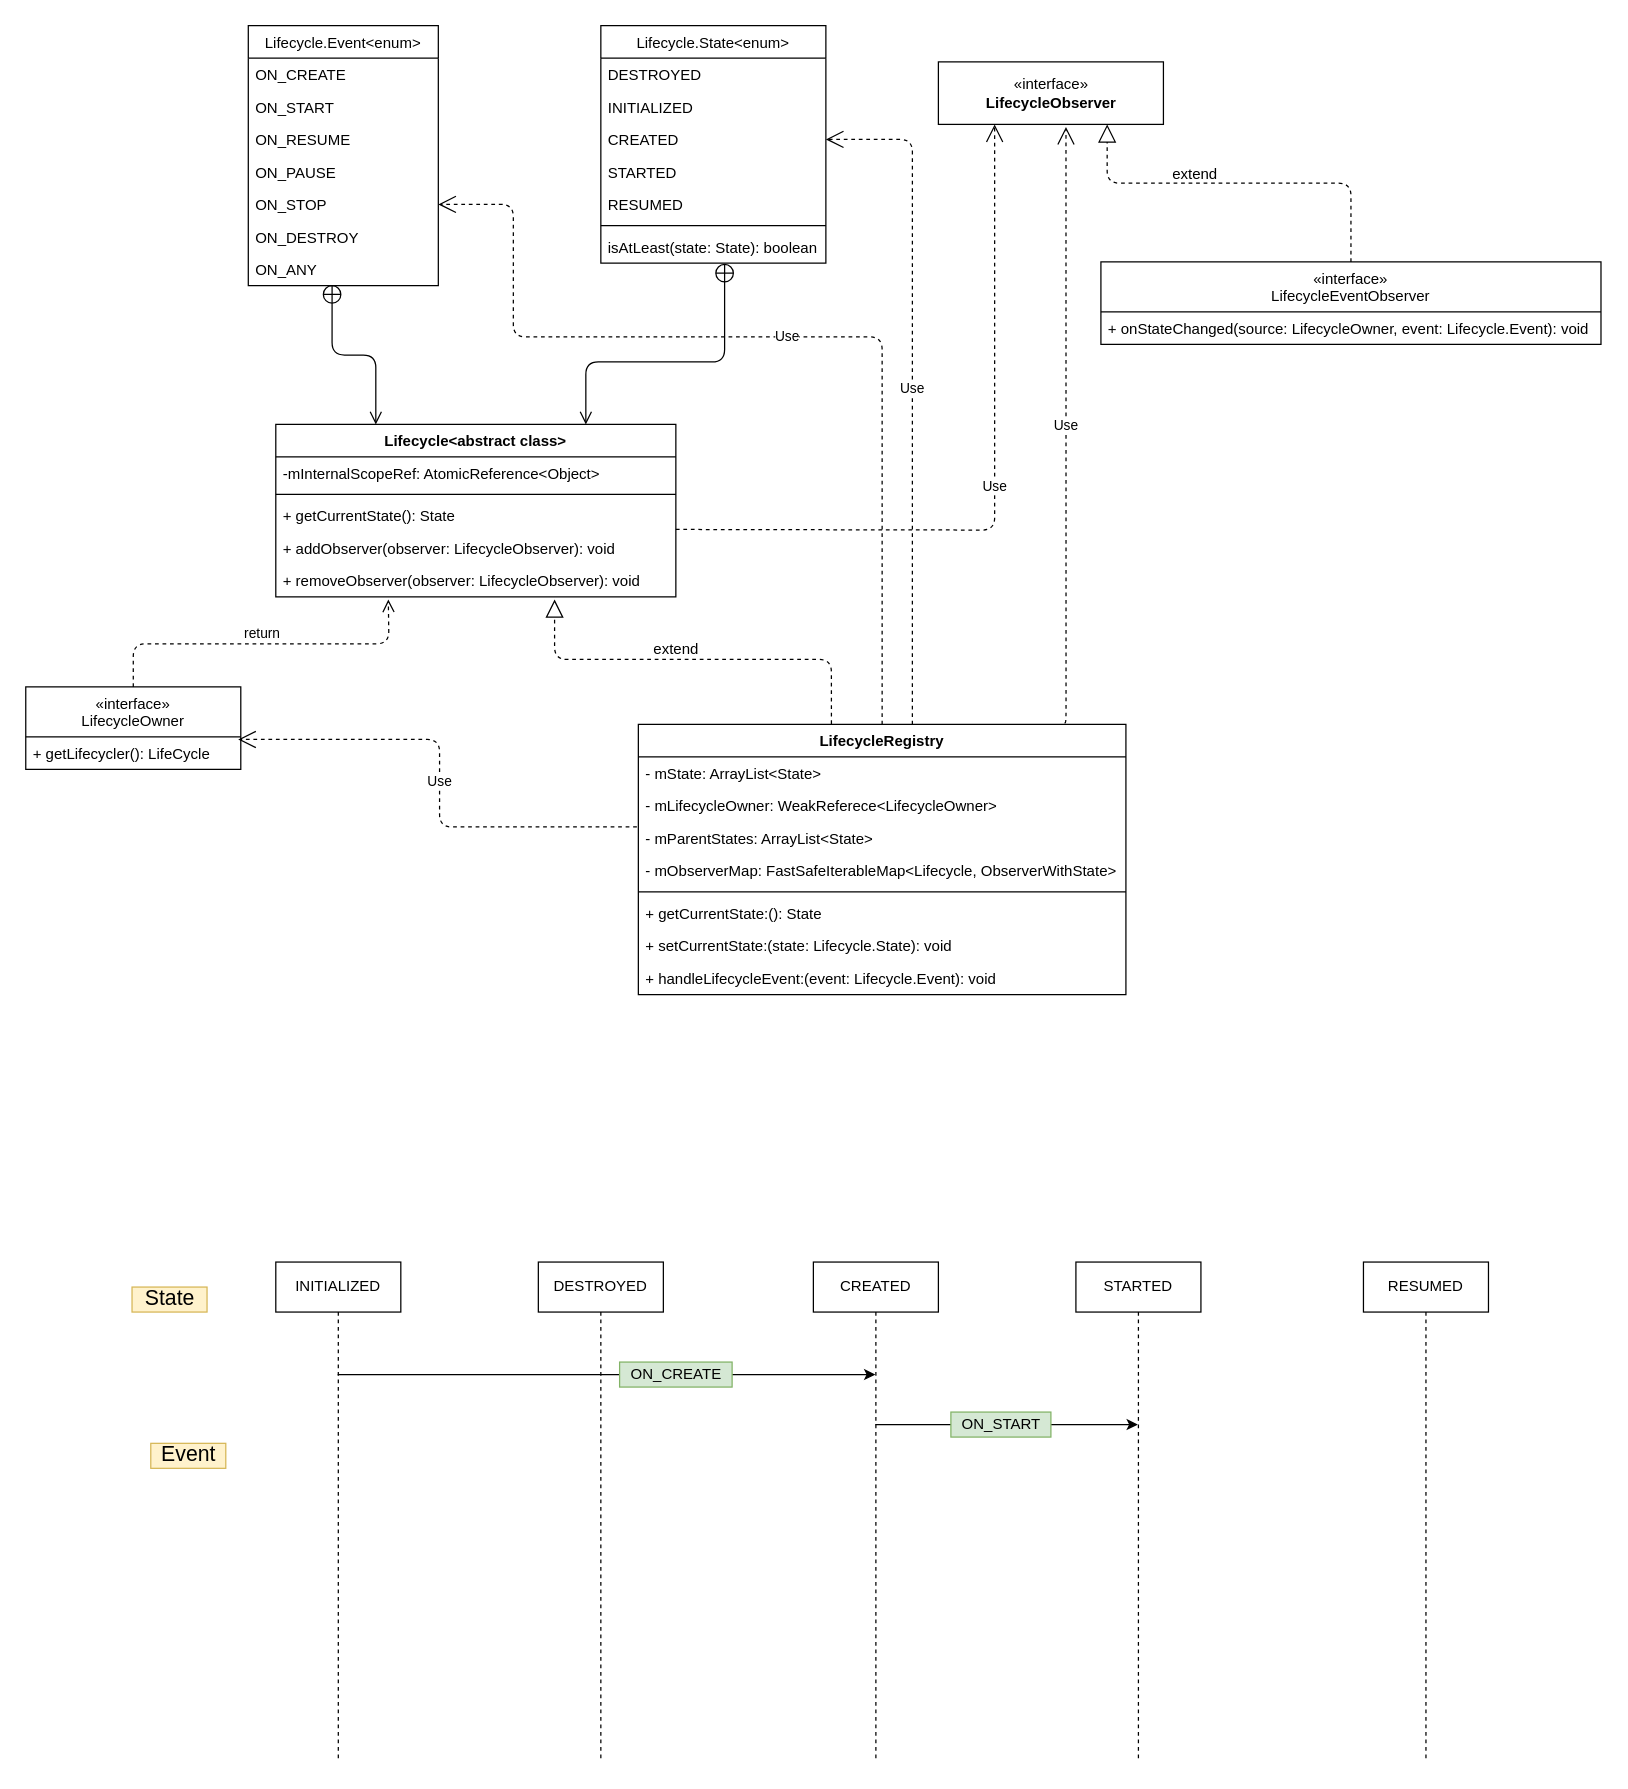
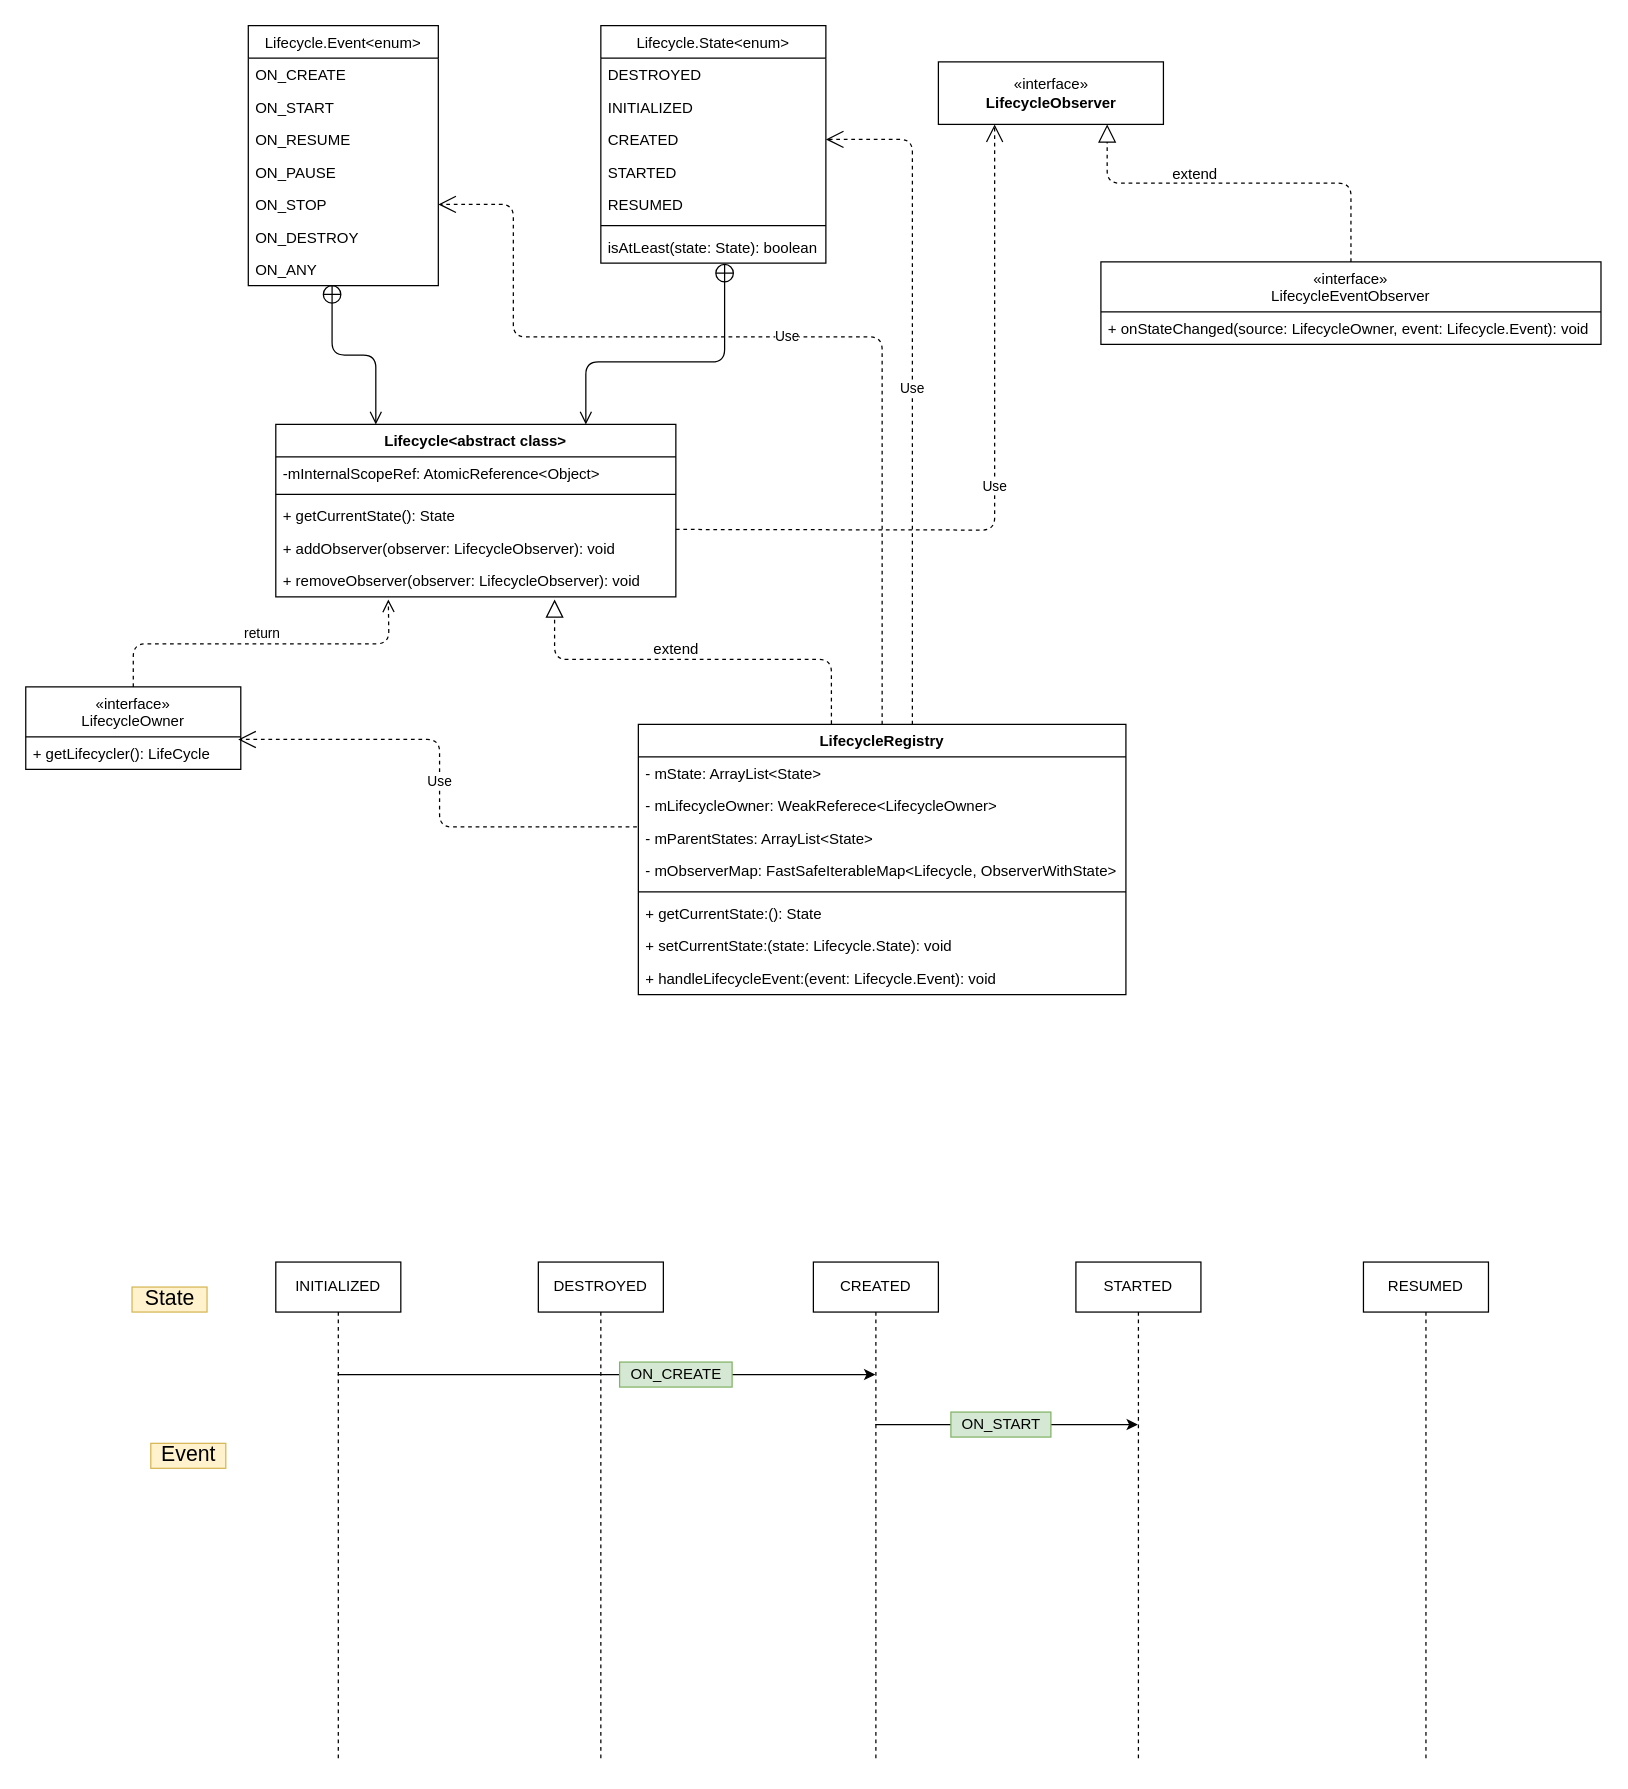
(1066, 427) -> none
